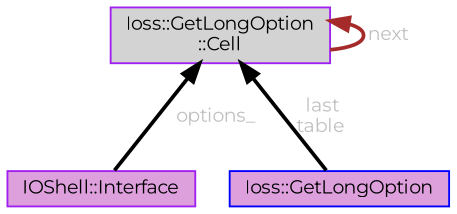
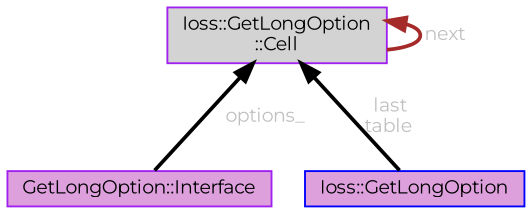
(101, 189) -> (139, 189)
